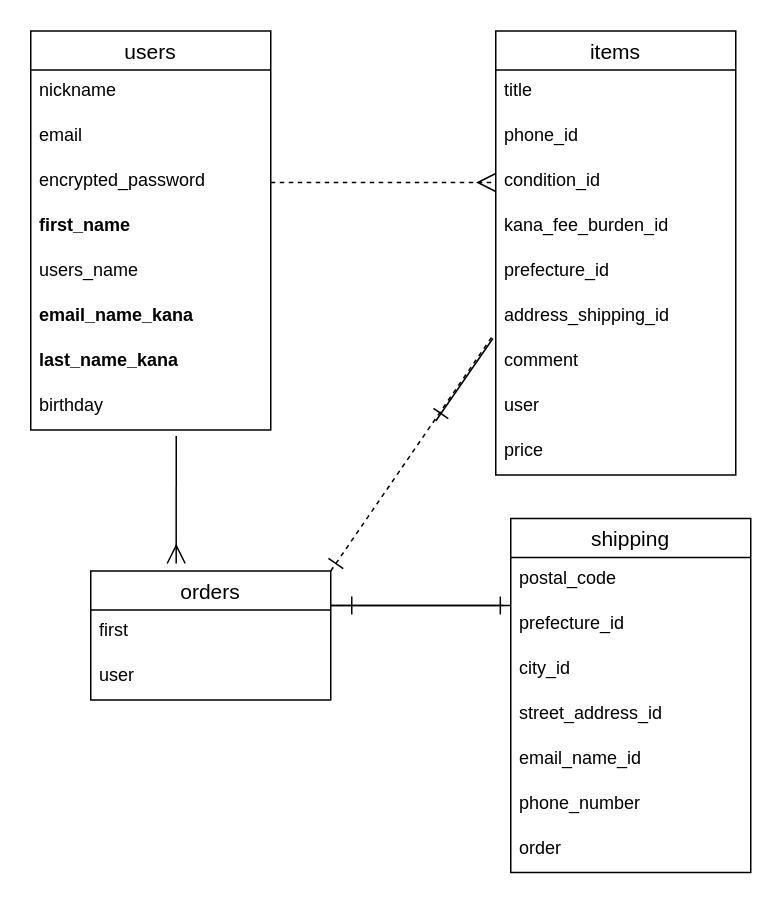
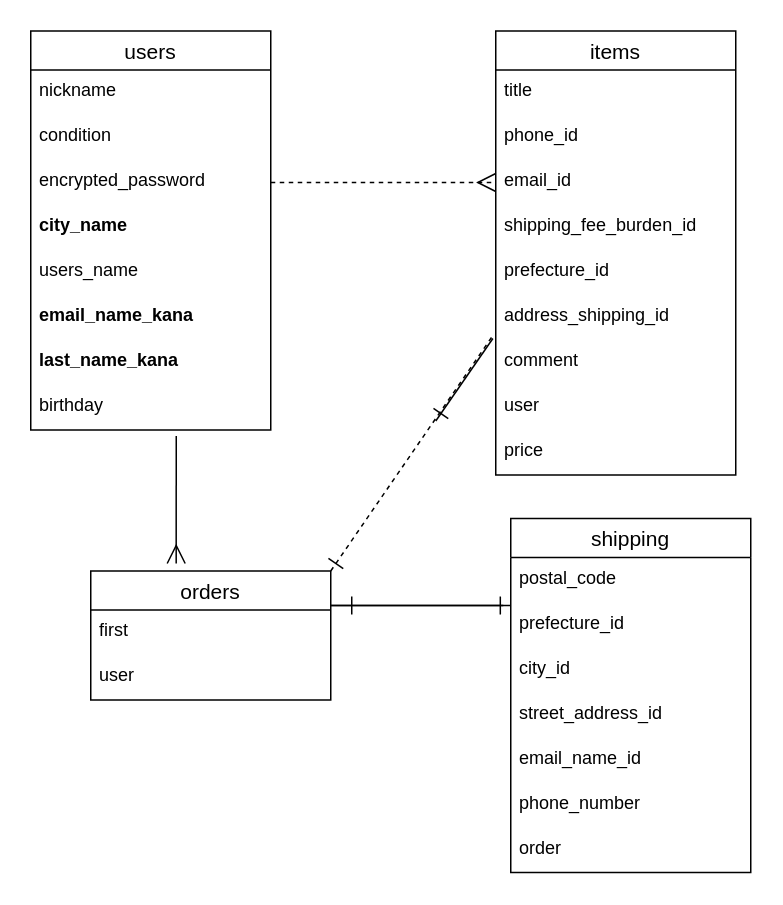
(60, 135) -> (80, 135)
(557, 180) -> (537, 180)
(87, 225) -> (82, 225)
(592, 225) -> (608, 225)
